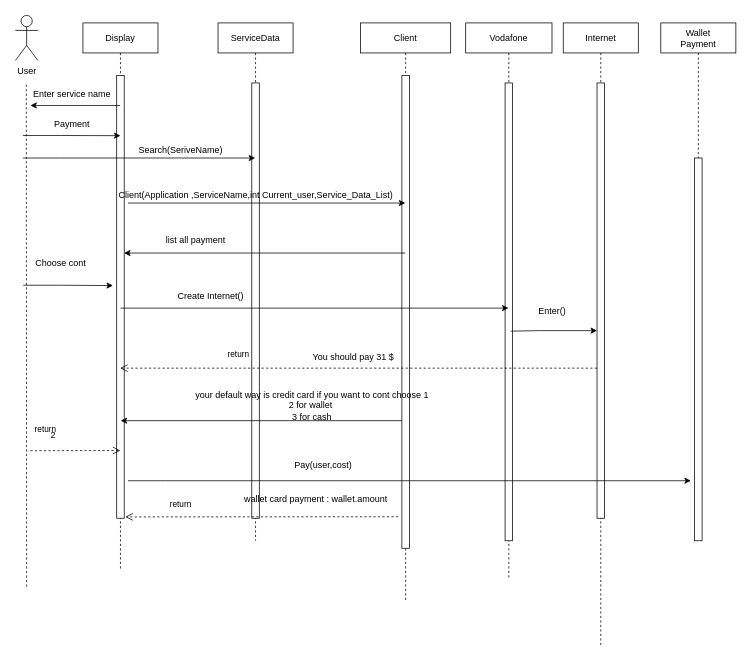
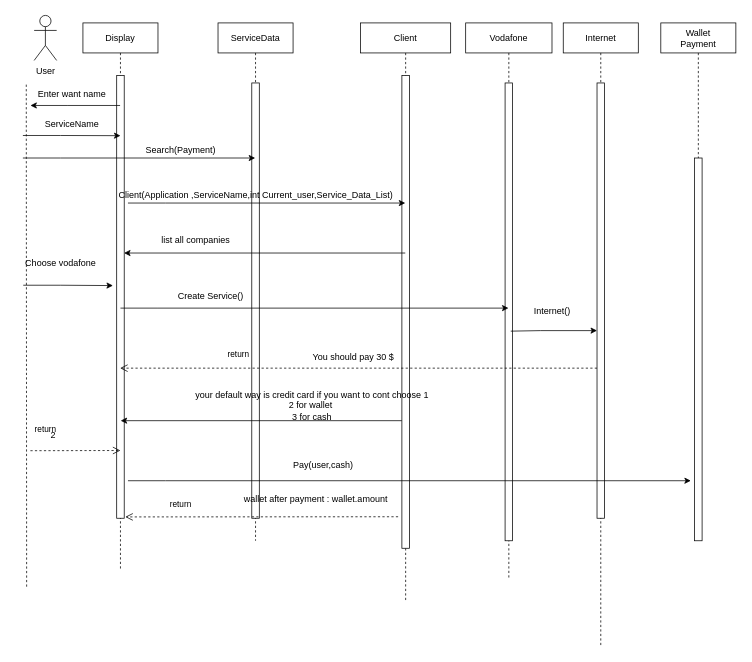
(27, 38) -> (45, 38)
(72, 94) -> (72, 94)
(72, 124) -> (72, 124)
(181, 150) -> (181, 150)
(196, 240) -> (196, 240)
(61, 263) -> (61, 263)
(211, 297) -> (211, 297)
(552, 312) -> (552, 312)
(353, 357) -> (353, 357)
(323, 465) -> (323, 465)
(316, 499) -> (316, 499)
